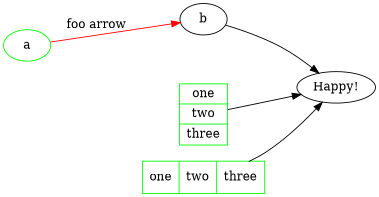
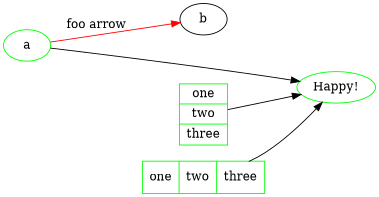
(271, 42) -> (171, 63)
(336, 87) -> (336, 87)
